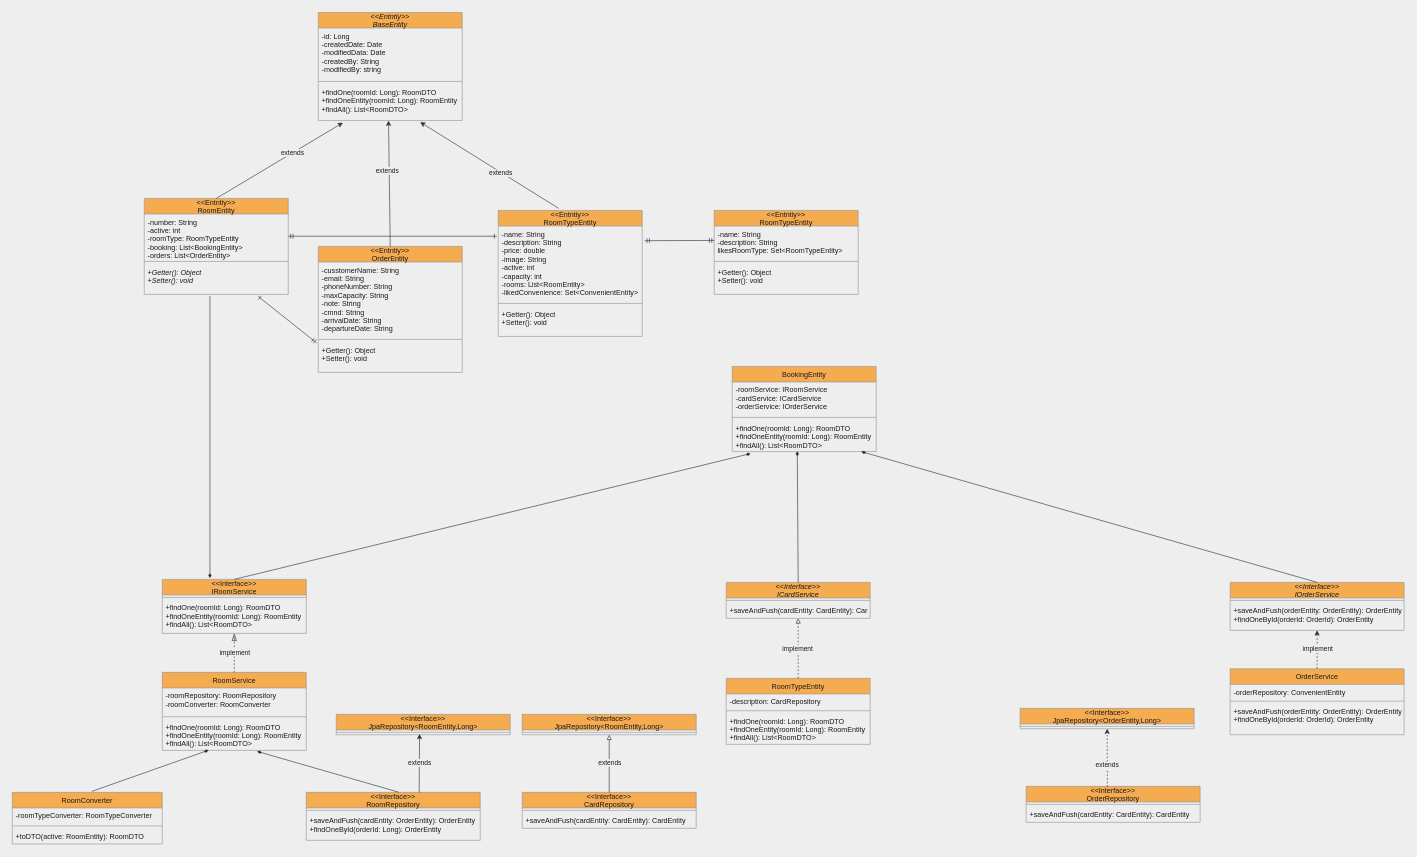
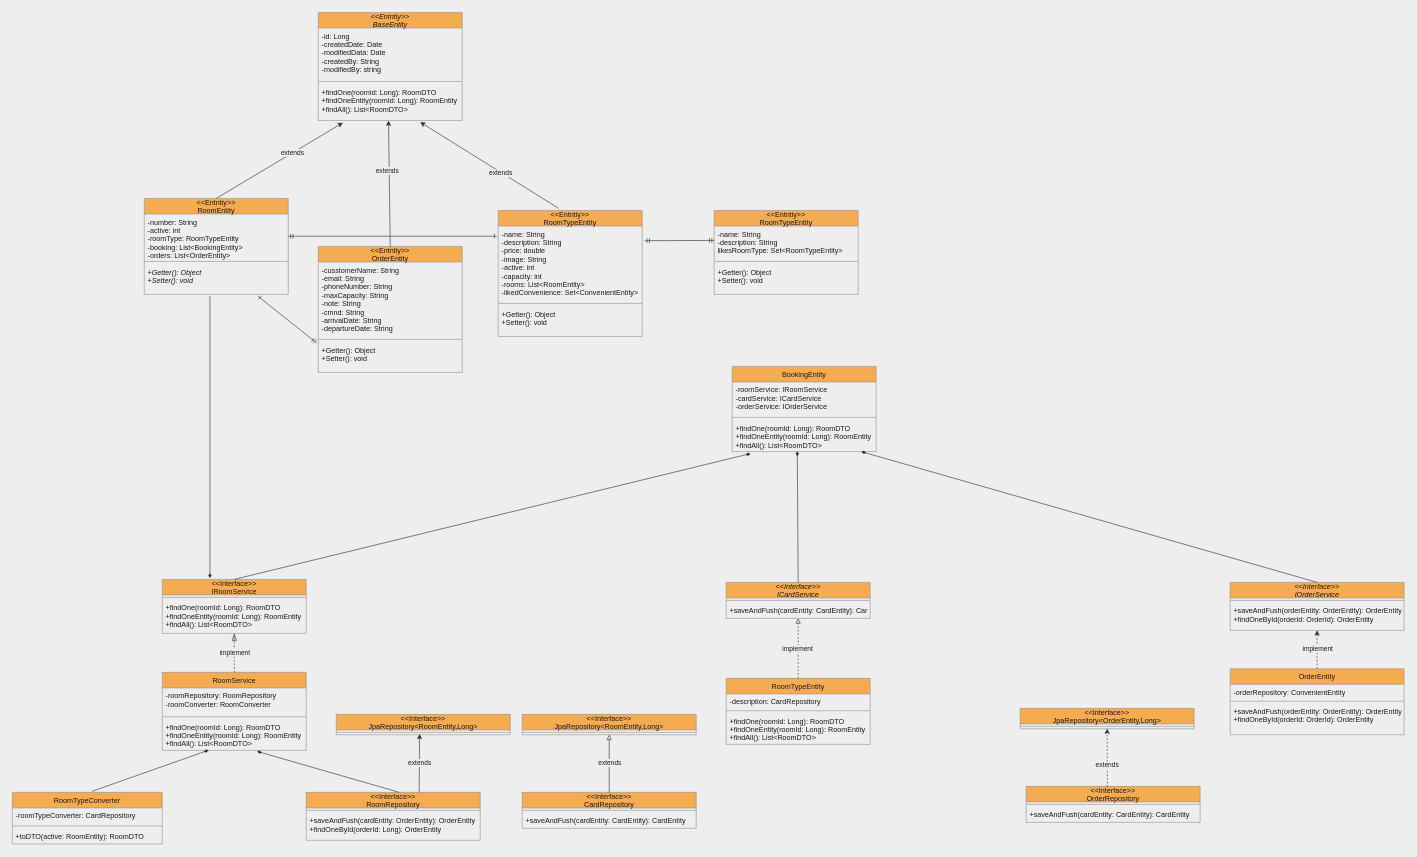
(1317, 677) -> (1317, 677)
(87, 800) -> (87, 800)
(88, 816) -> (81, 816)
